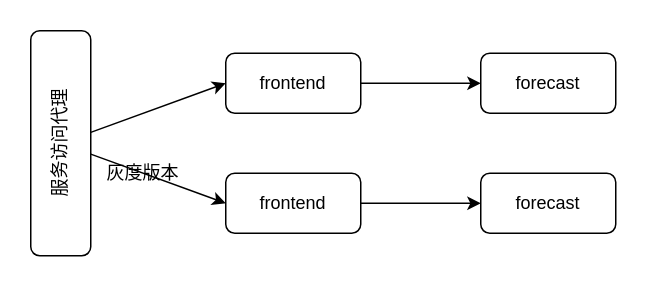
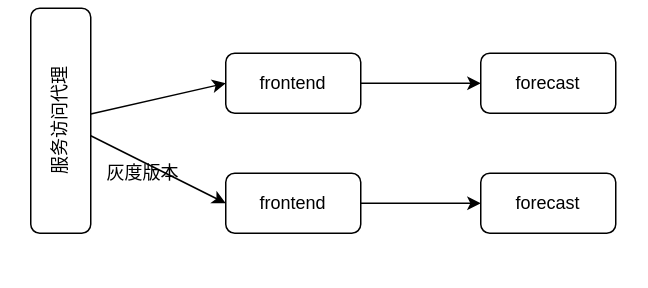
(61, 143) -> (61, 121)
